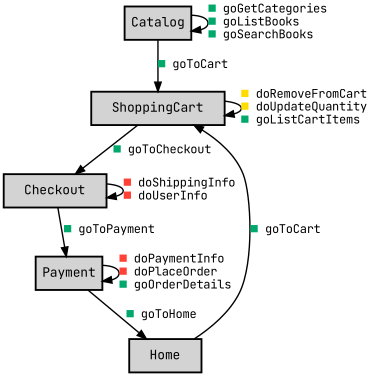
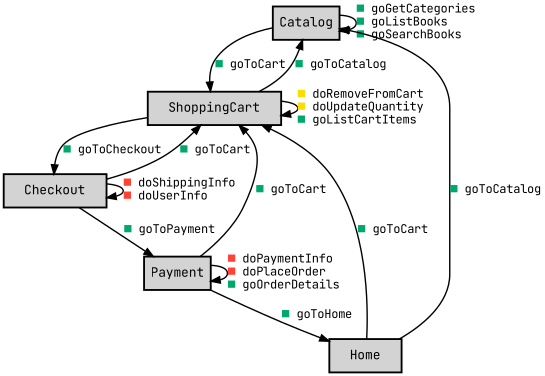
none -> (284, 74)
none -> (154, 162)
none -> (450, 165)
none -> (246, 201)
